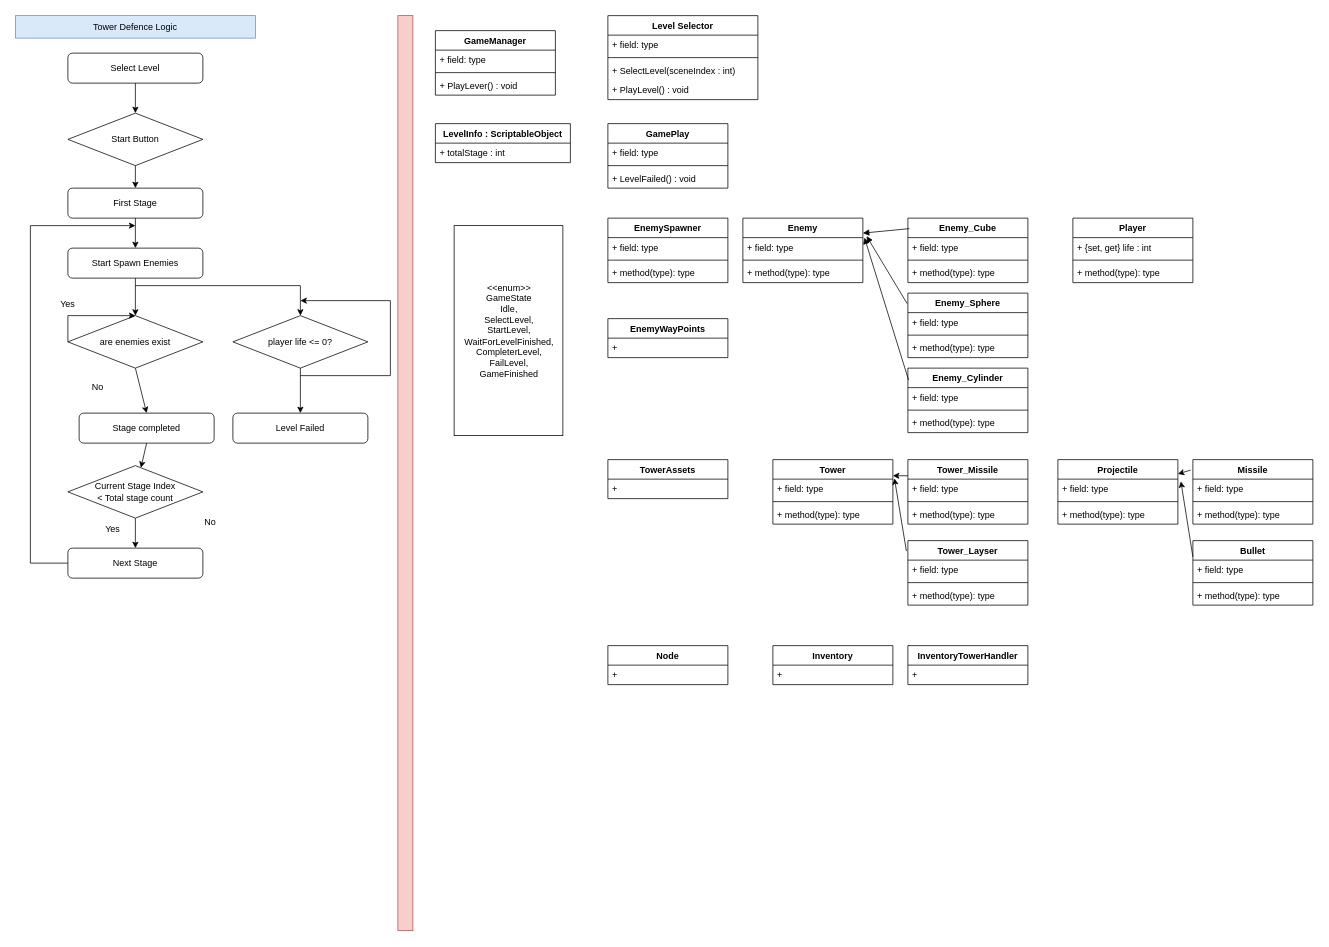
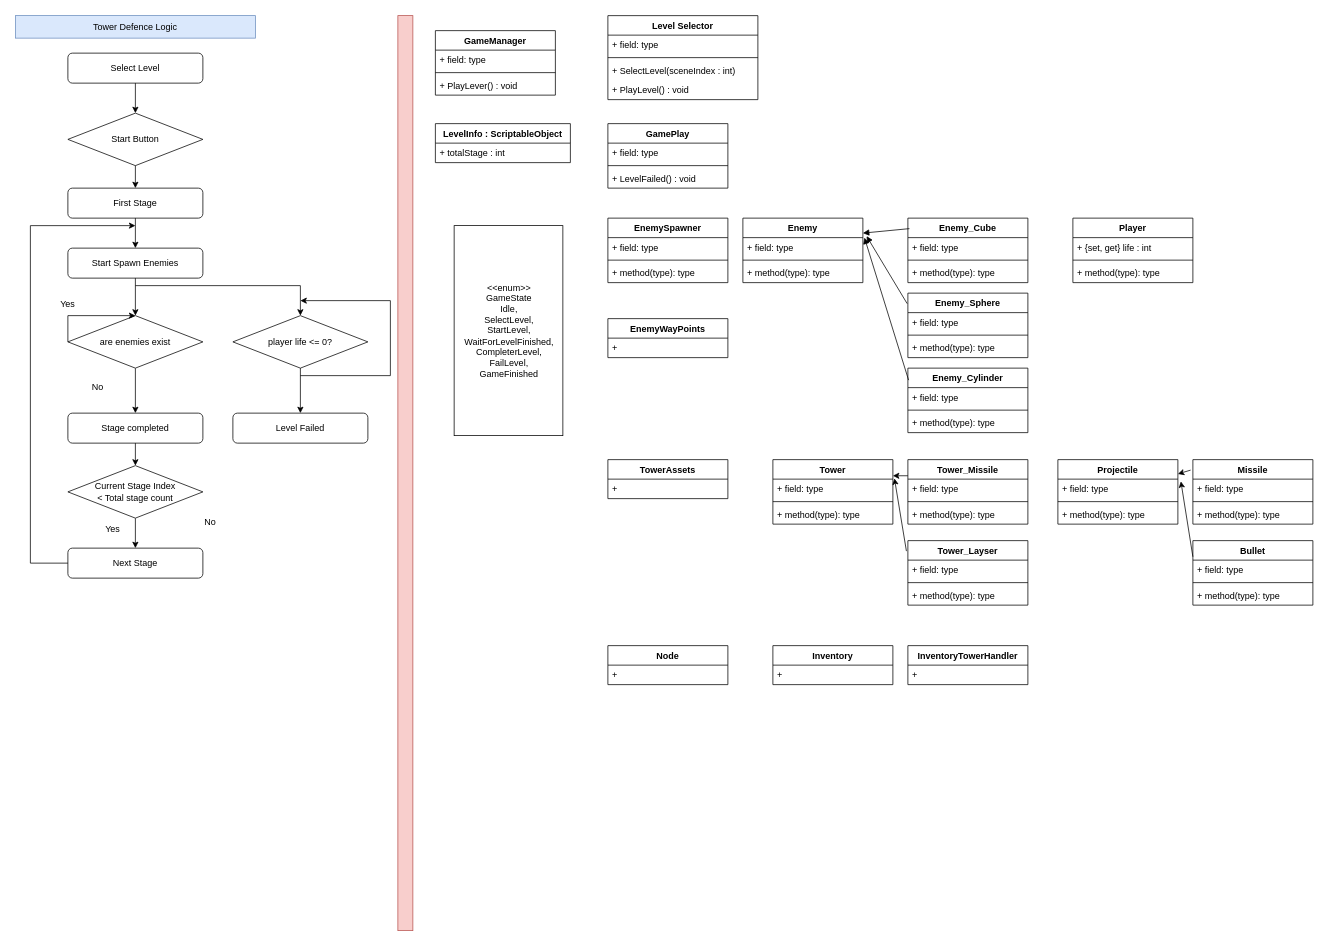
(147, 428) -> (135, 428)
